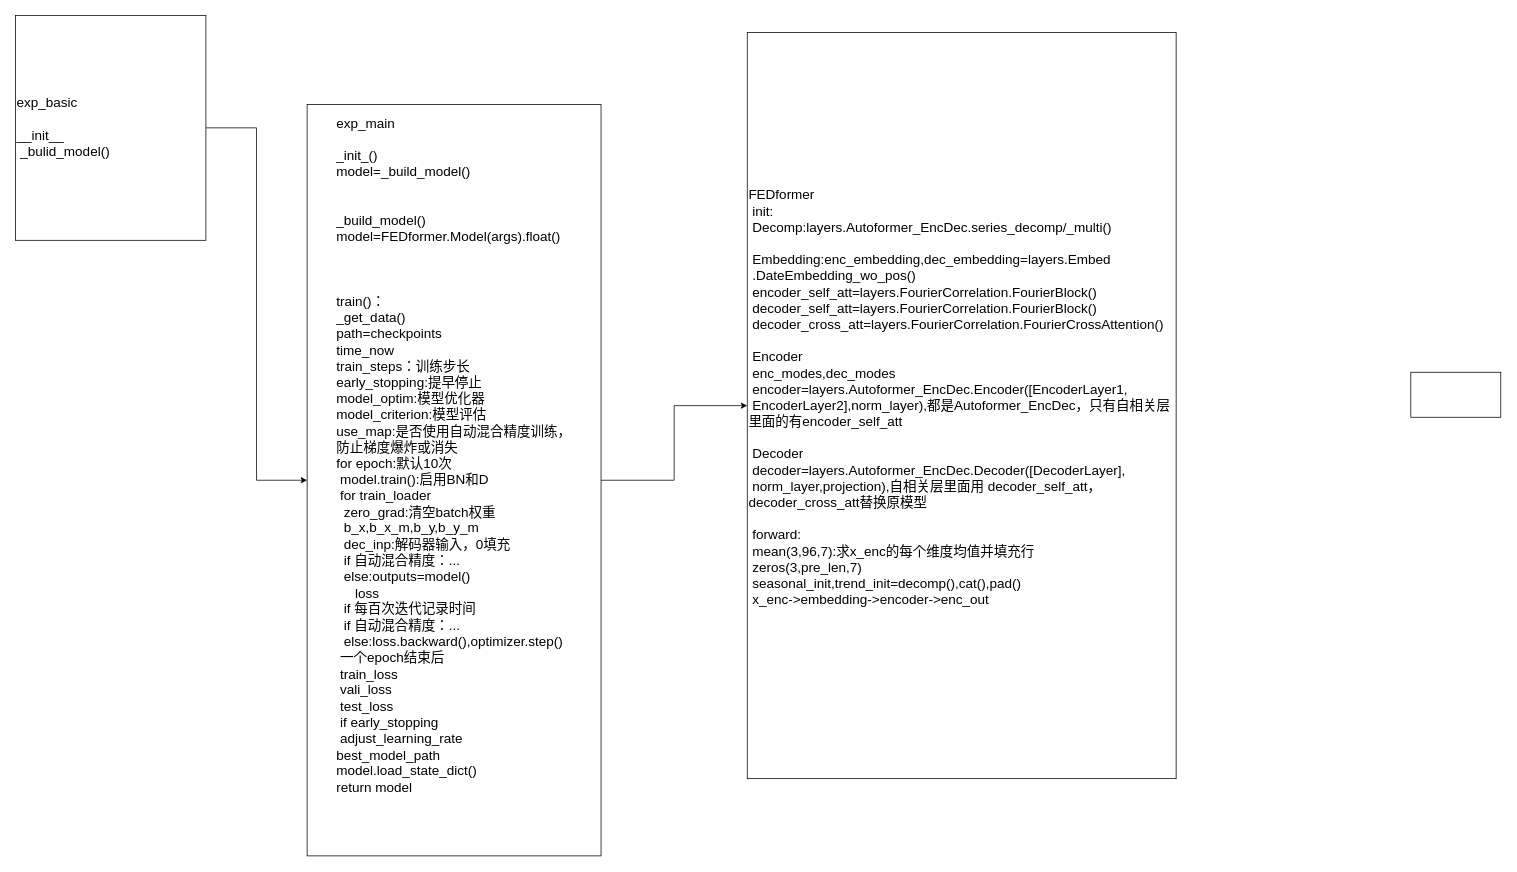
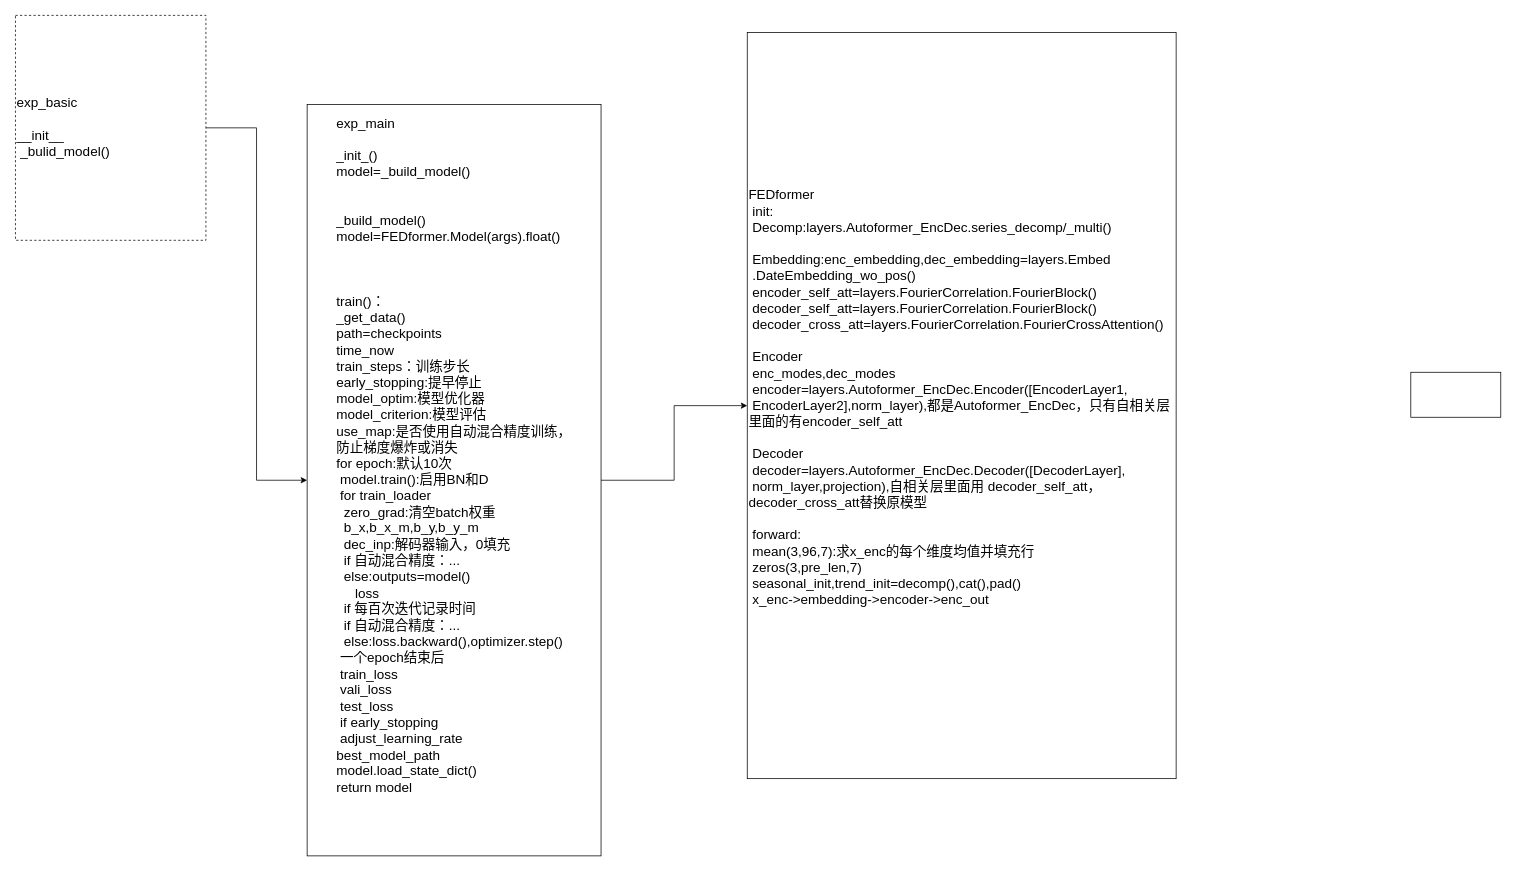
(111, 128) -> (111, 128)
